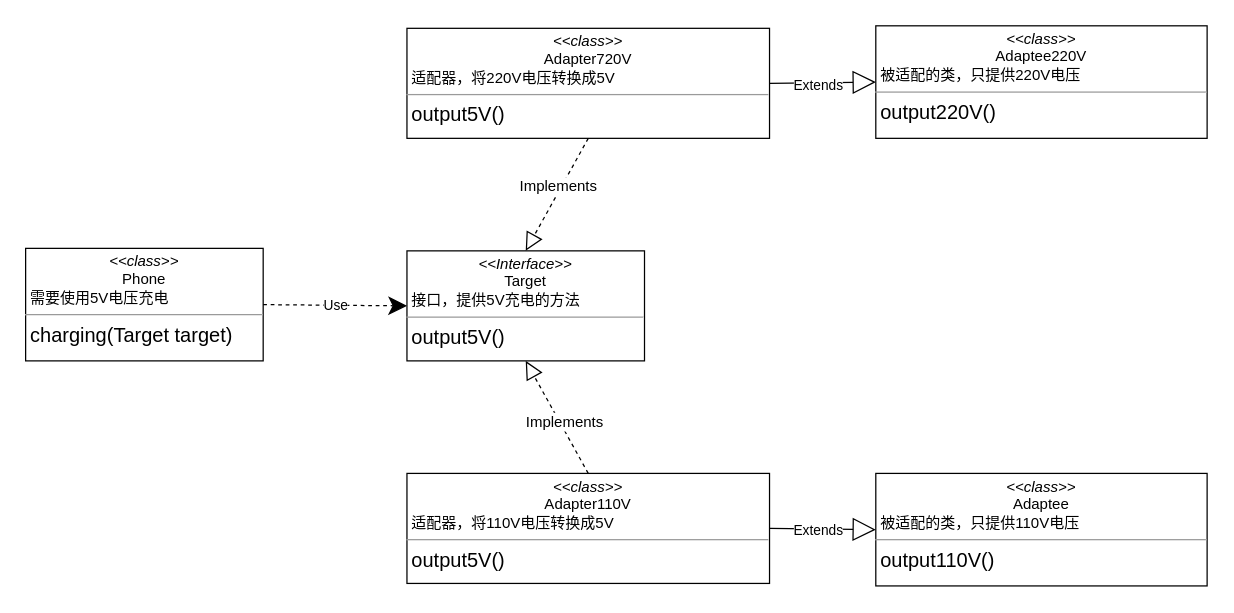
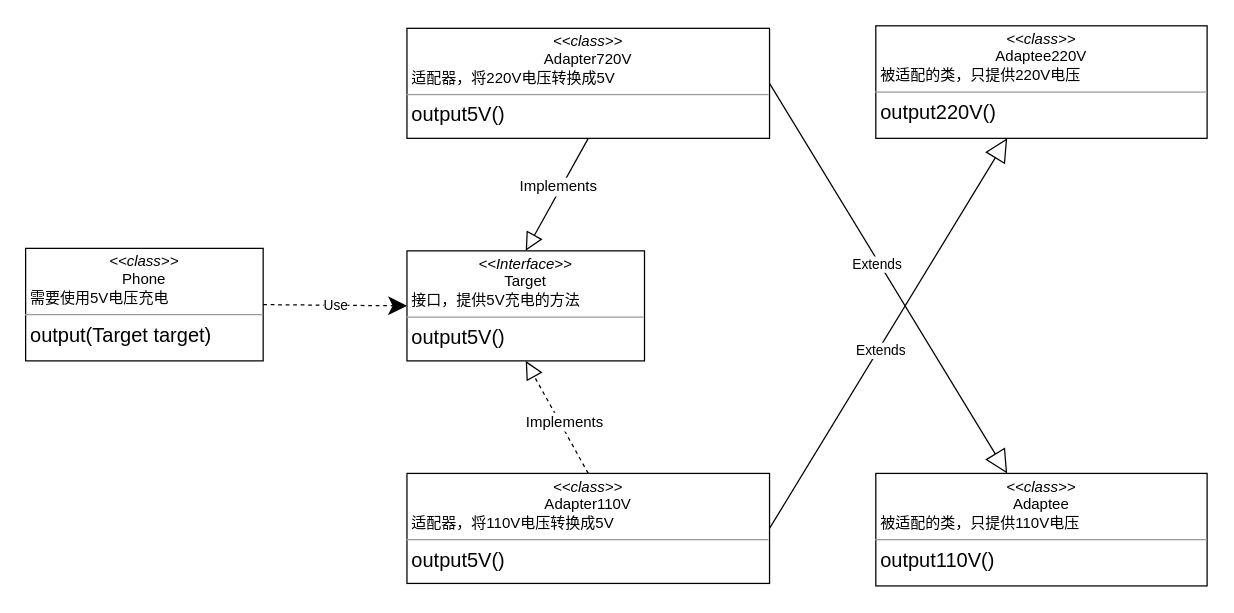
(811, 83) -> (882, 268)
(576, 159) -> (576, 159)
(118, 284) -> (112, 284)
(811, 529) -> (882, 343)
